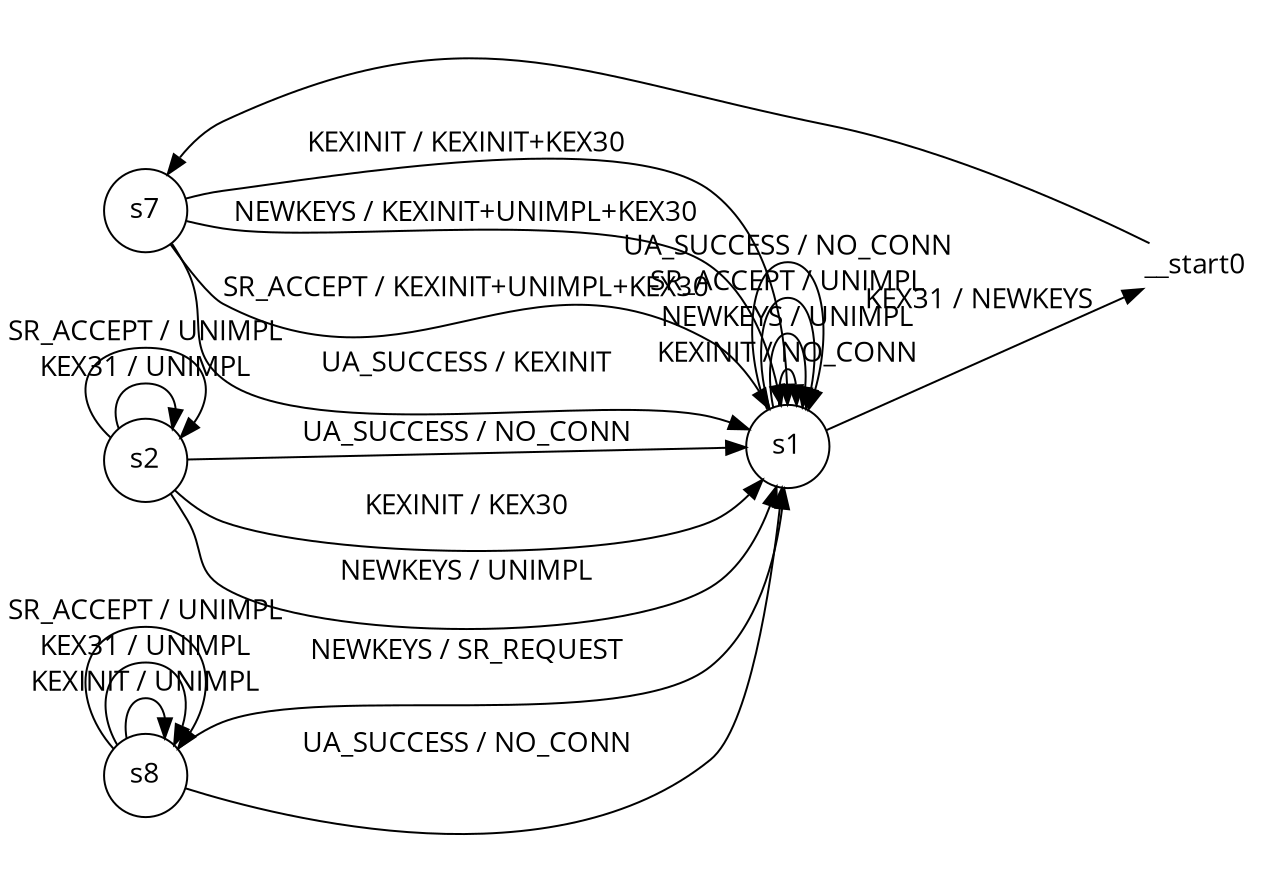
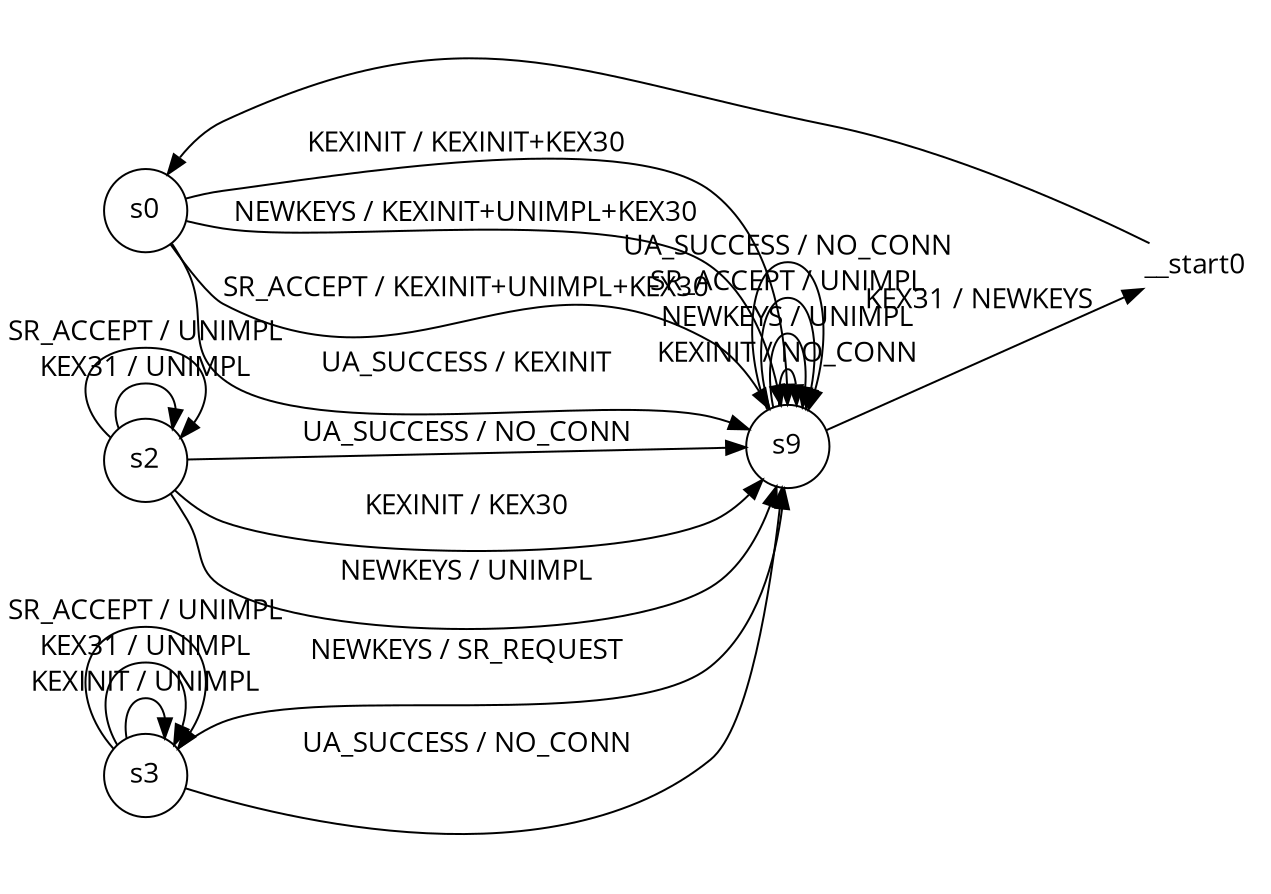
(146, 211) -> (146, 211)
(788, 446) -> (788, 446)
(146, 776) -> (146, 776)
